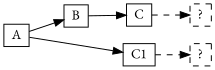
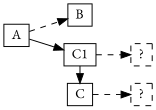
(102, 16) -> (80, 70)
(42, 27) -> (44, 27)
